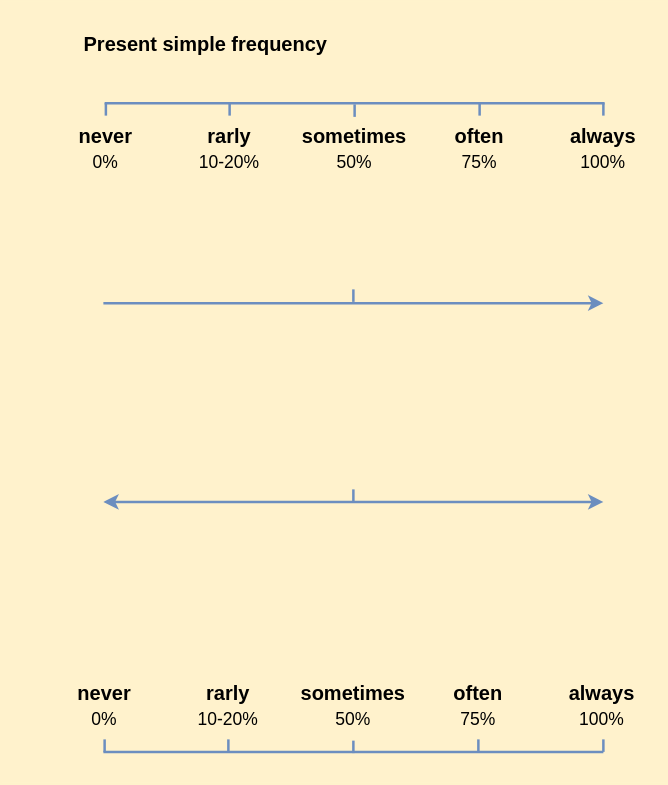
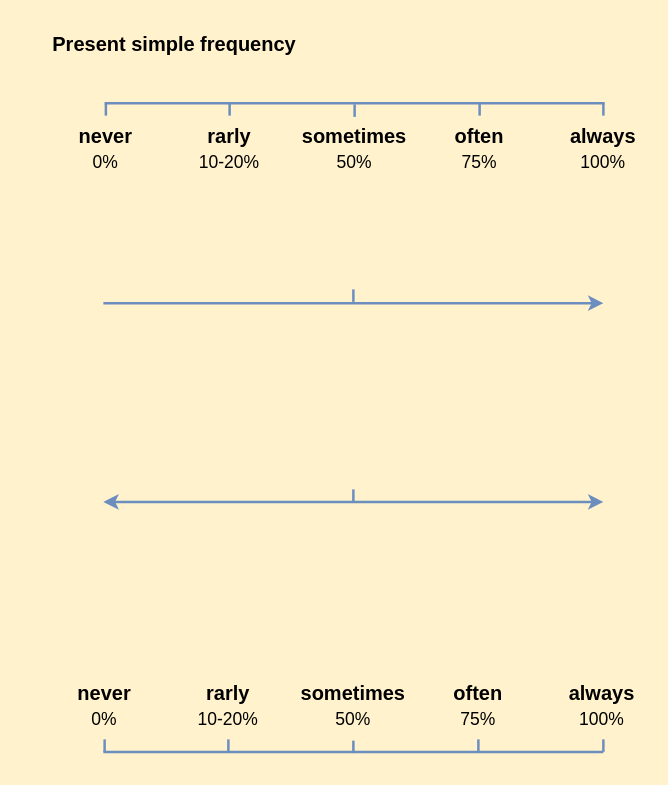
(206, 44) -> (174, 44)
